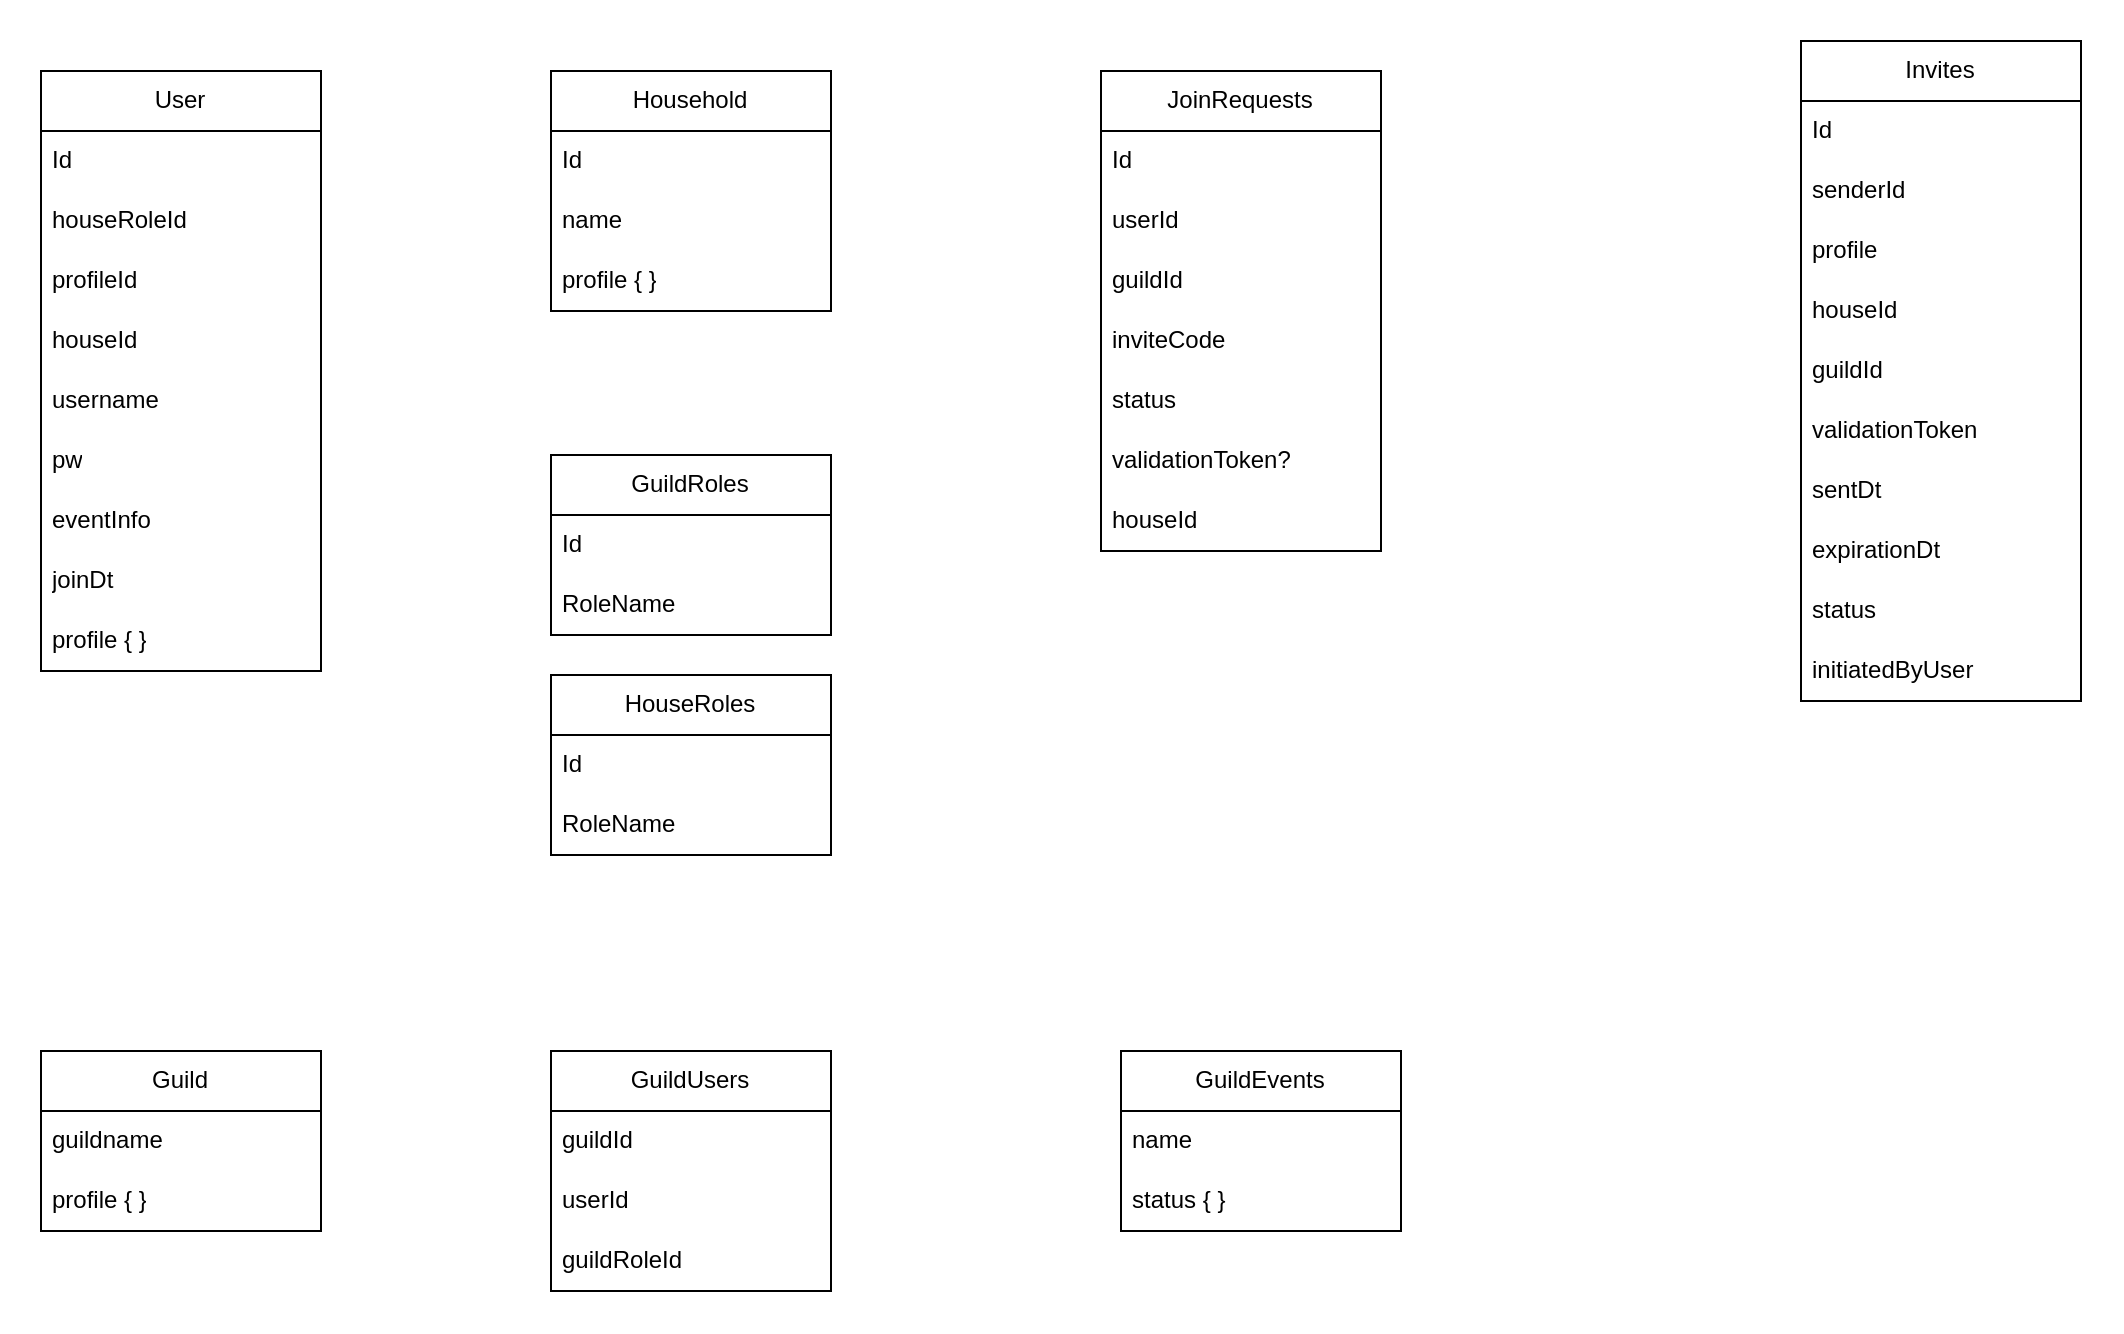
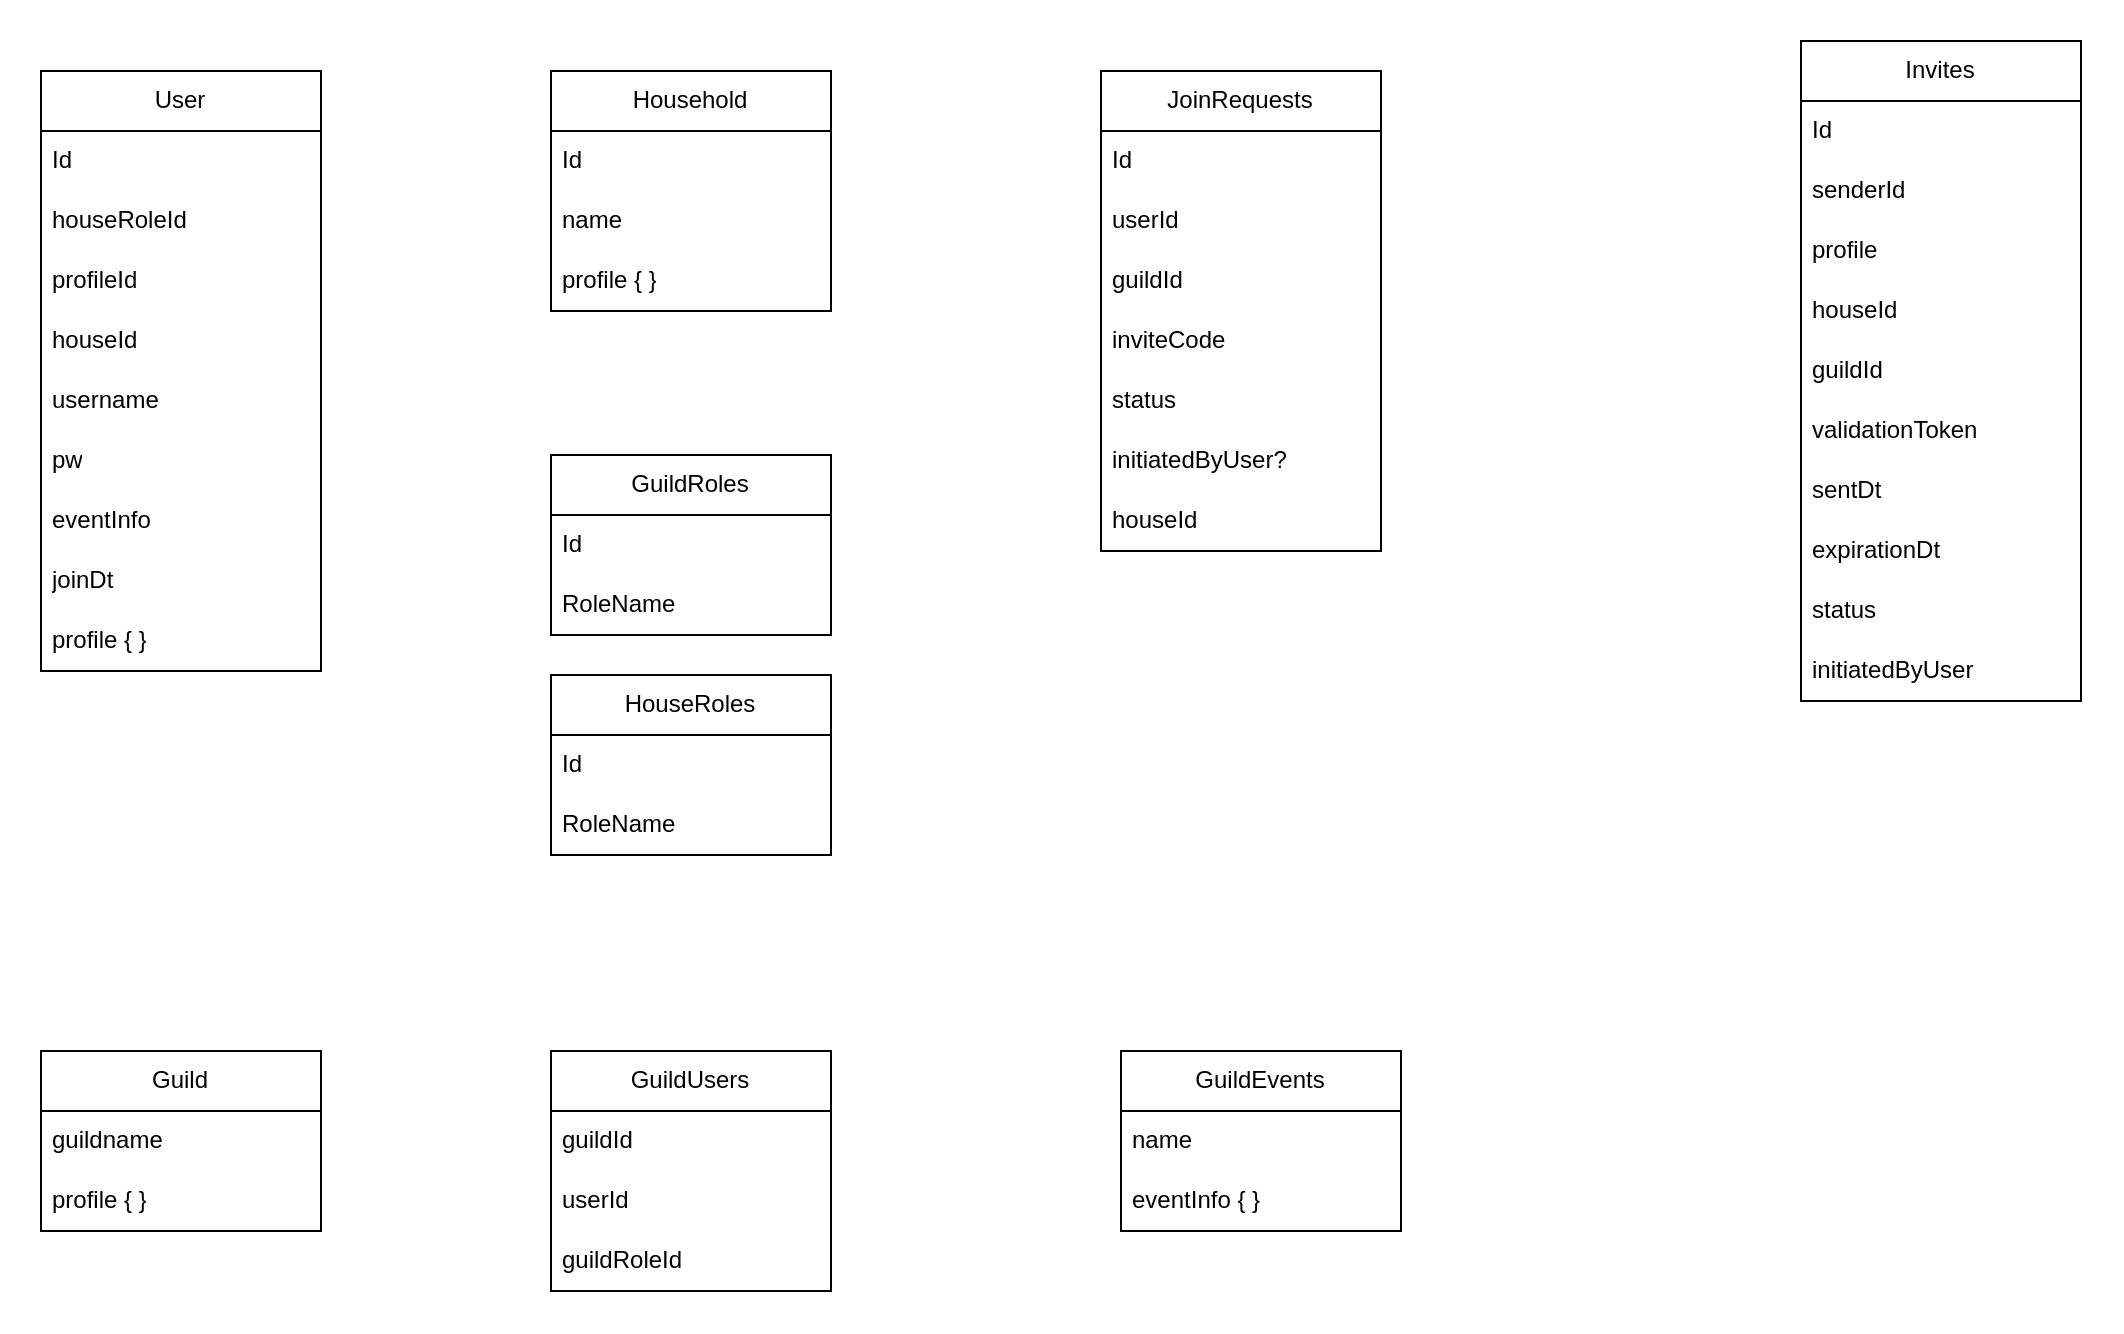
(1211, 461) -> (1211, 461)
(1194, 1201) -> (1214, 1201)
